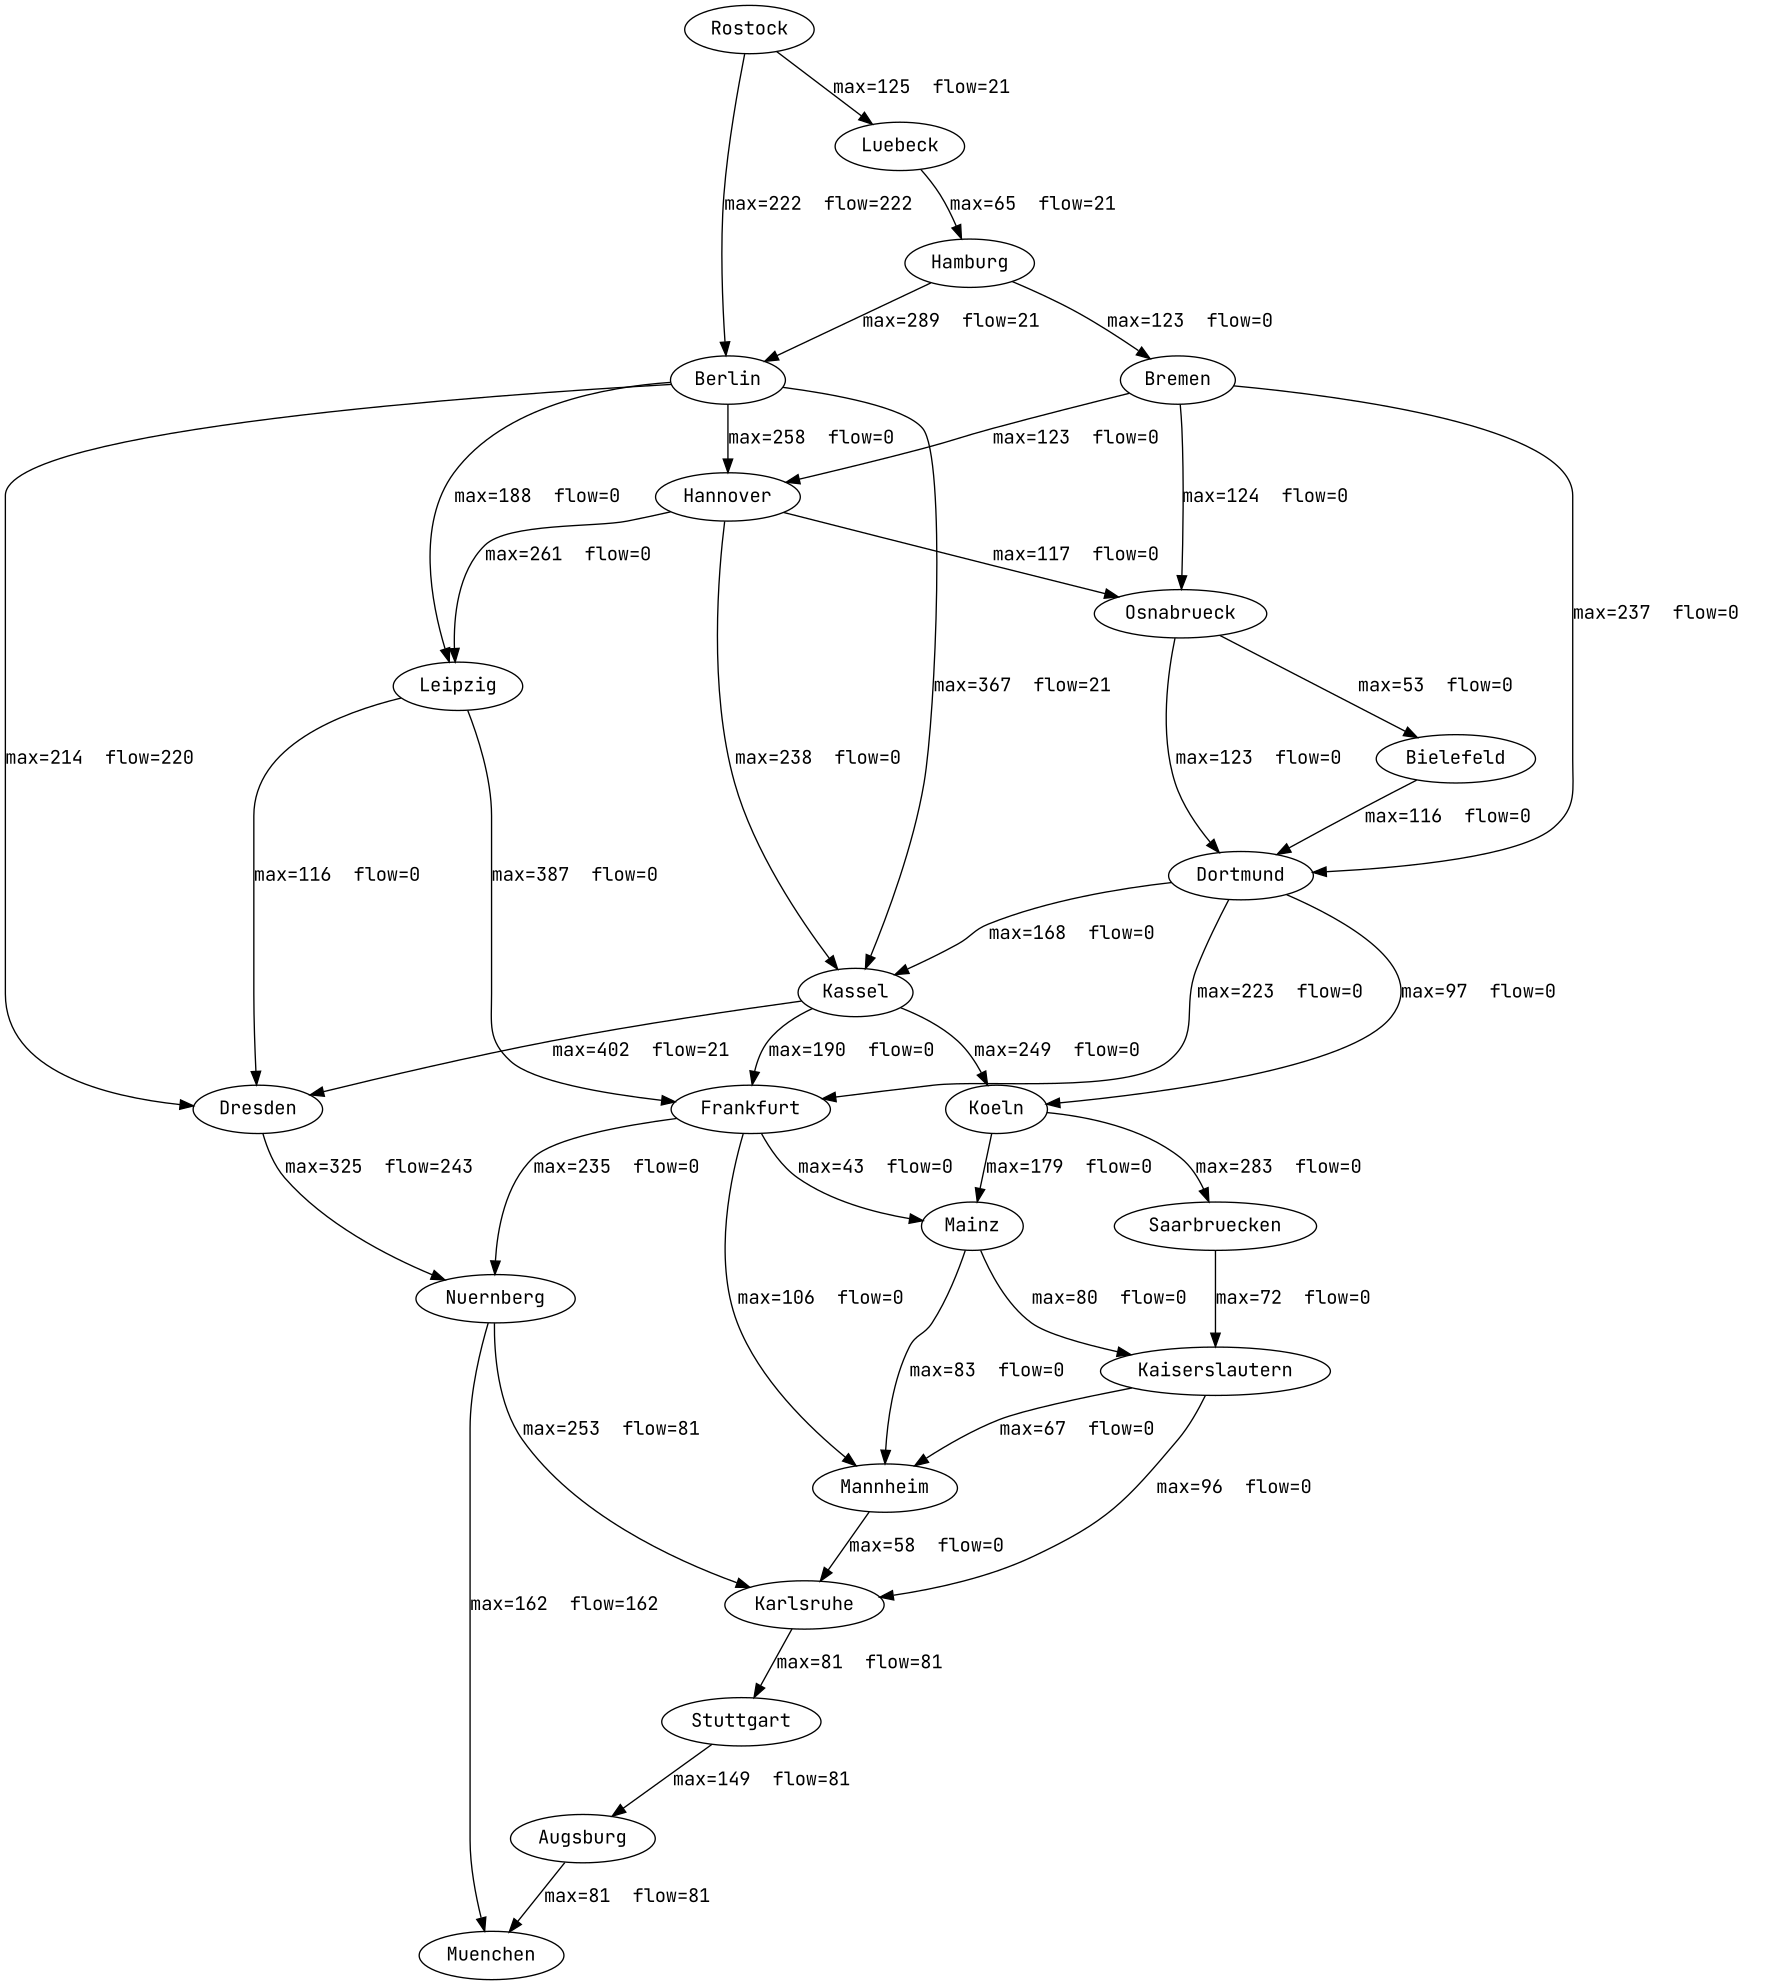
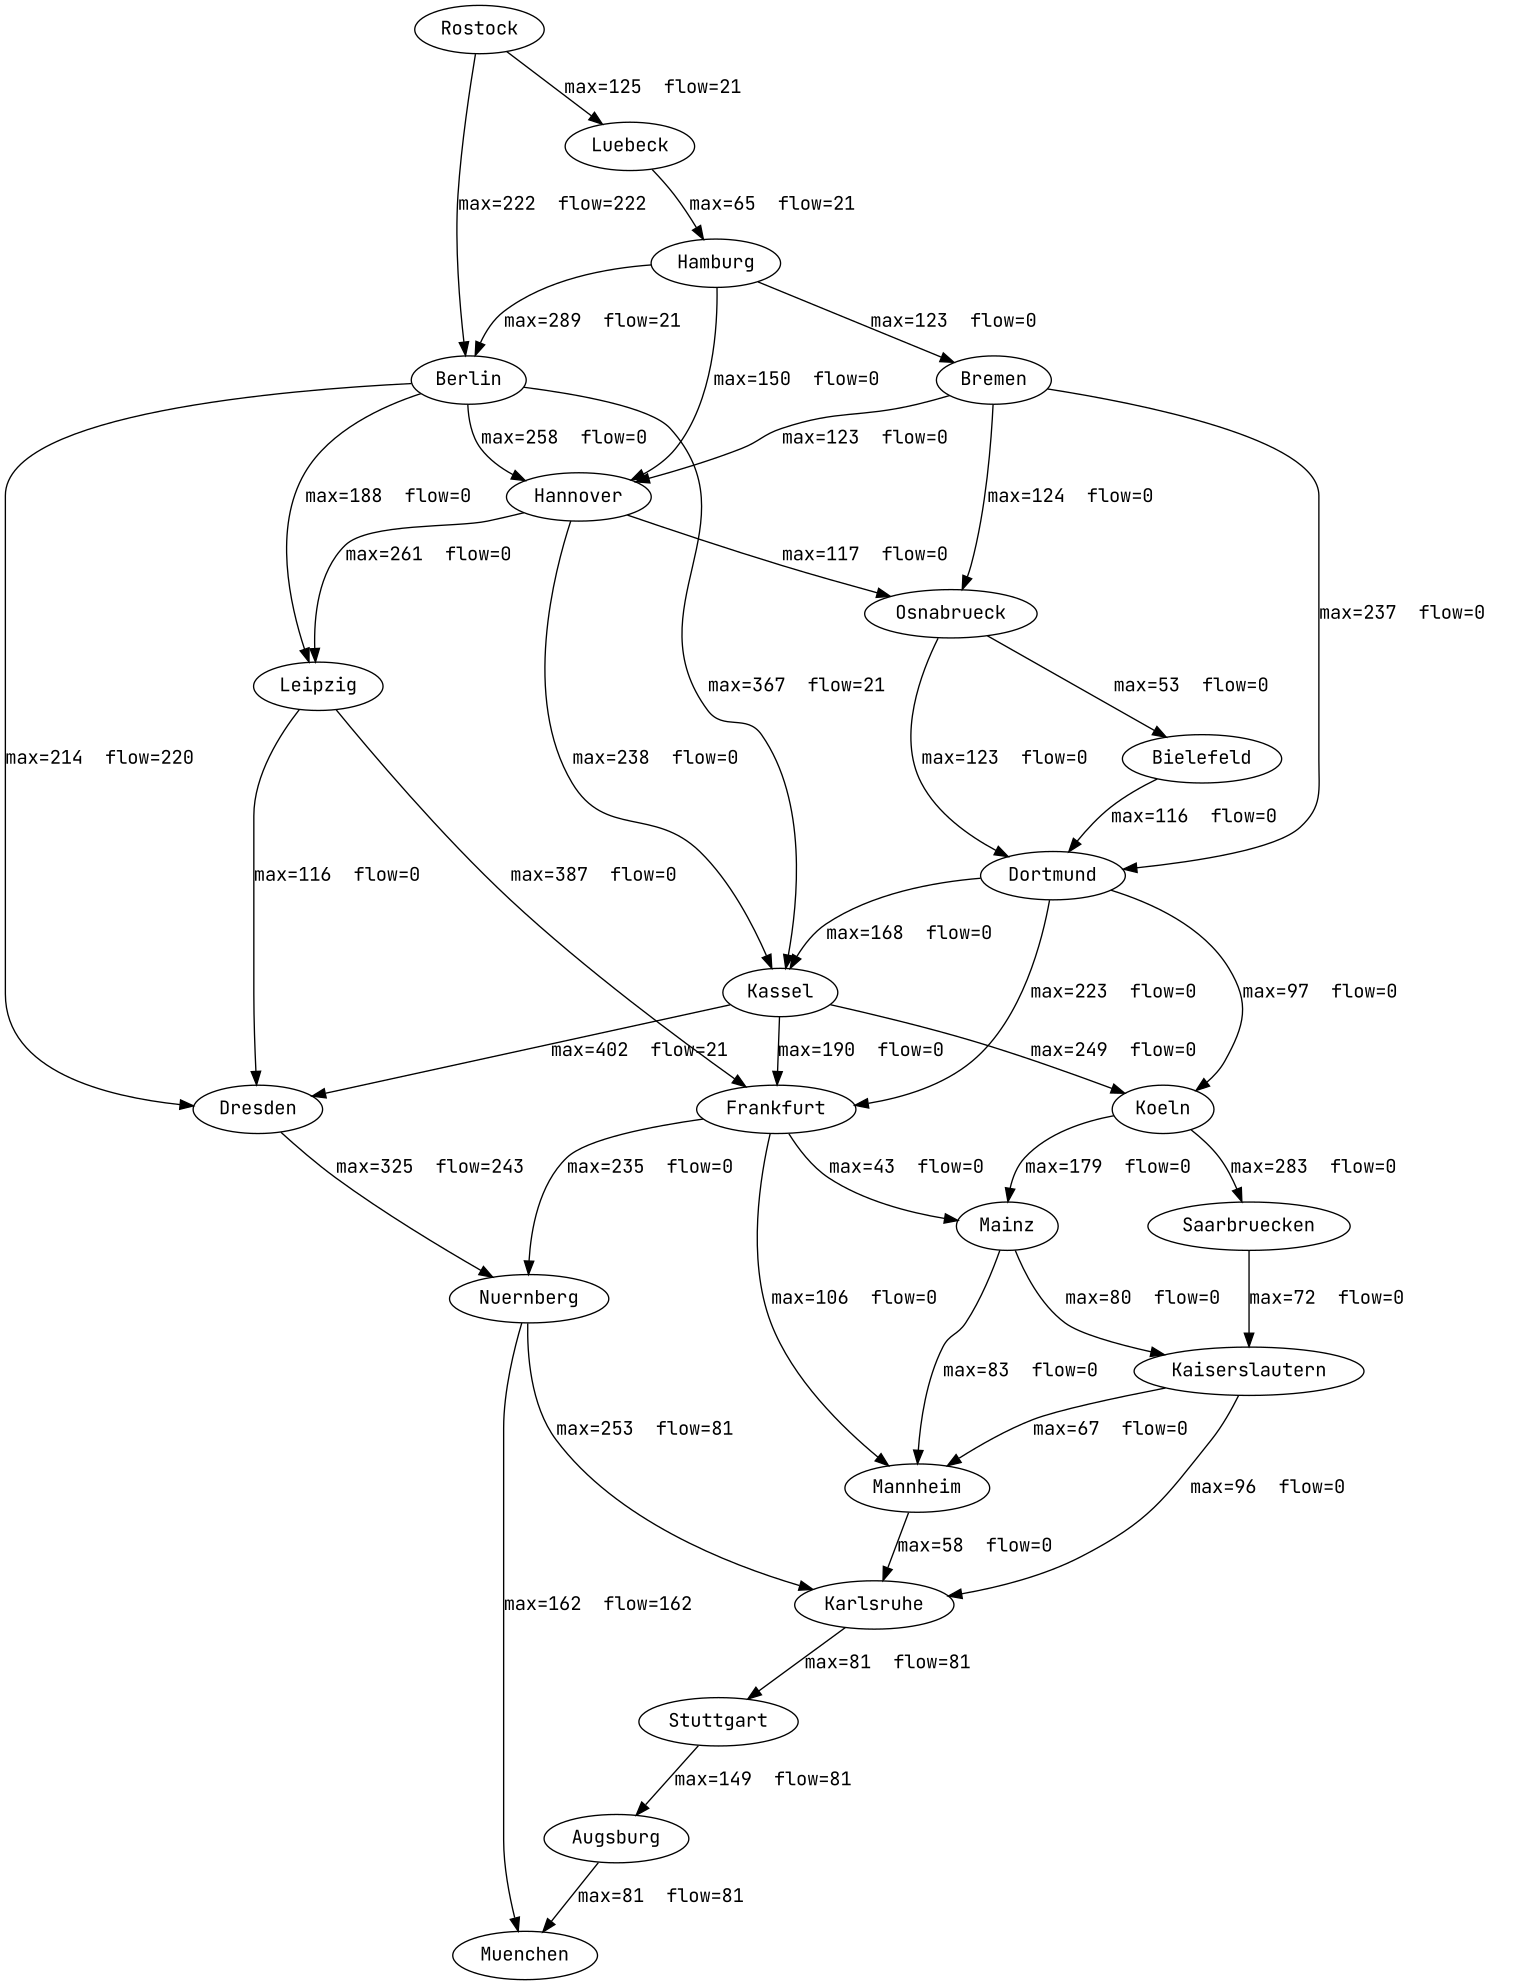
none -> (704, 392)
